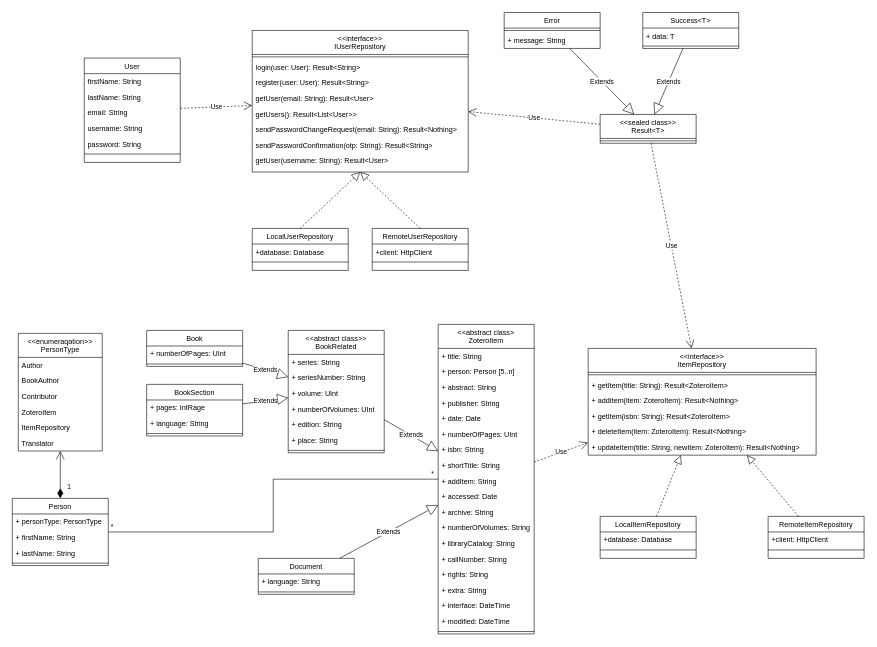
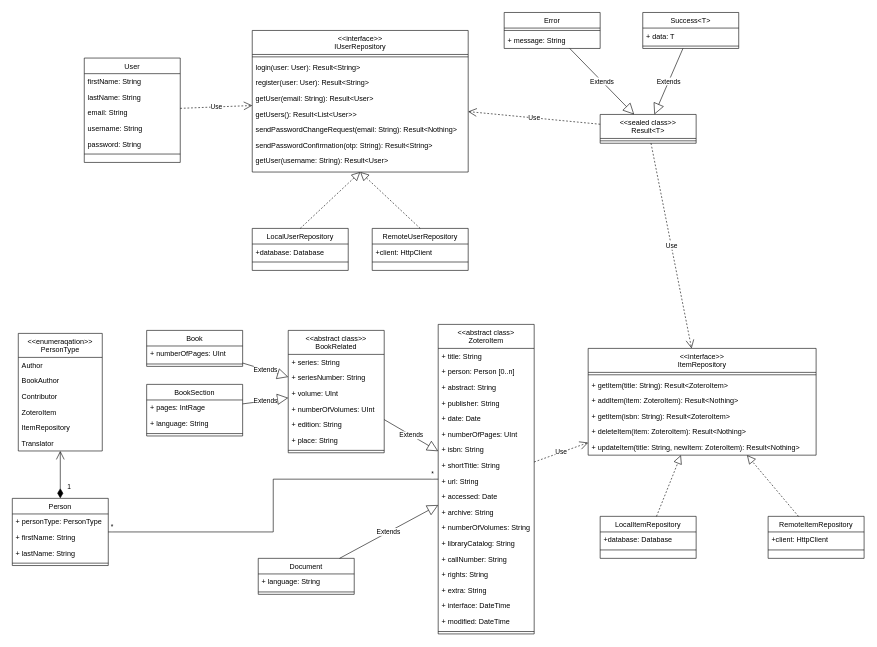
(482, 372) -> (482, 372)
(472, 481) -> (463, 481)
